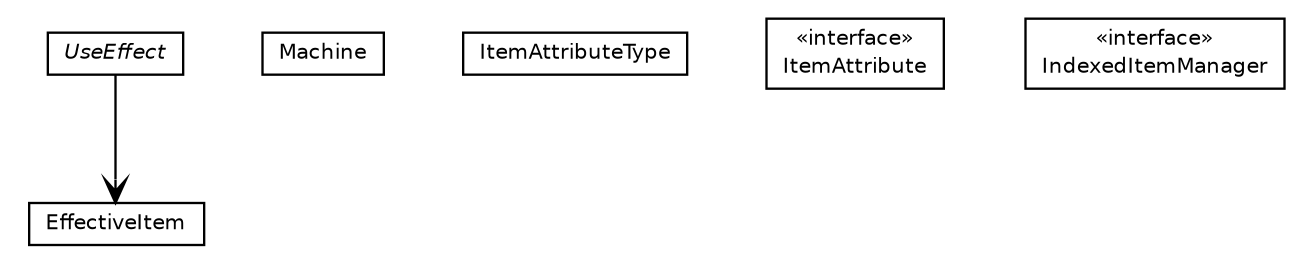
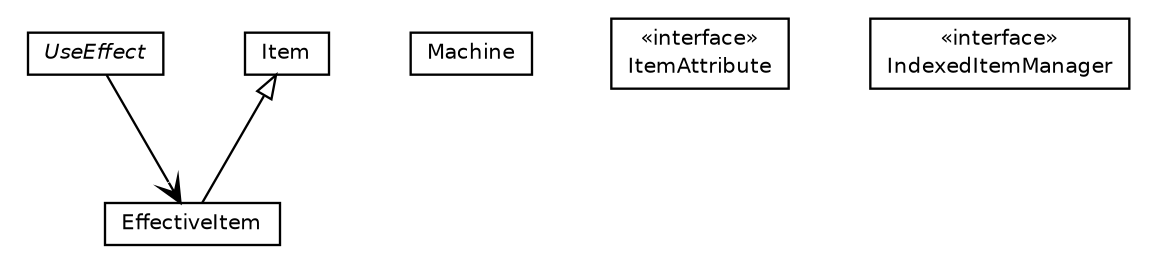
none -> (287, 54)
(575, 54) -> none
